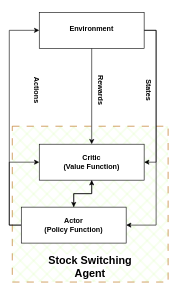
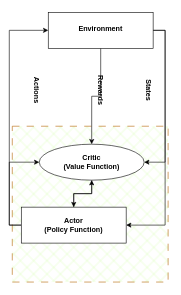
(92, 30) -> (101, 30)
(92, 162) -> (92, 162)
(90, 267) -> none
